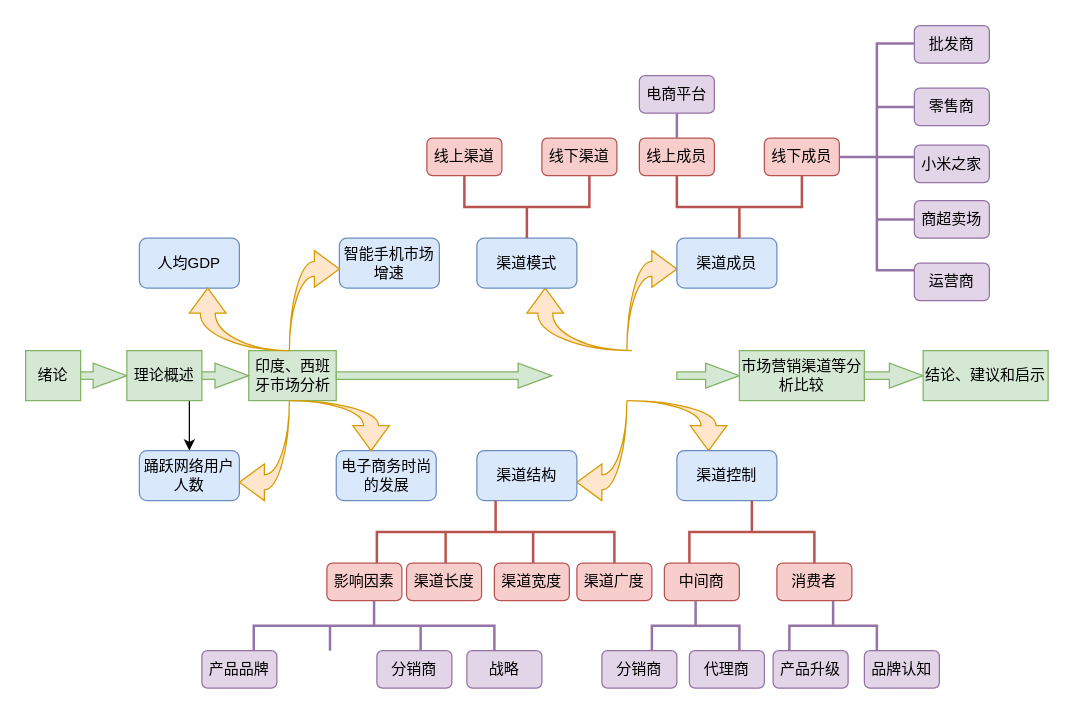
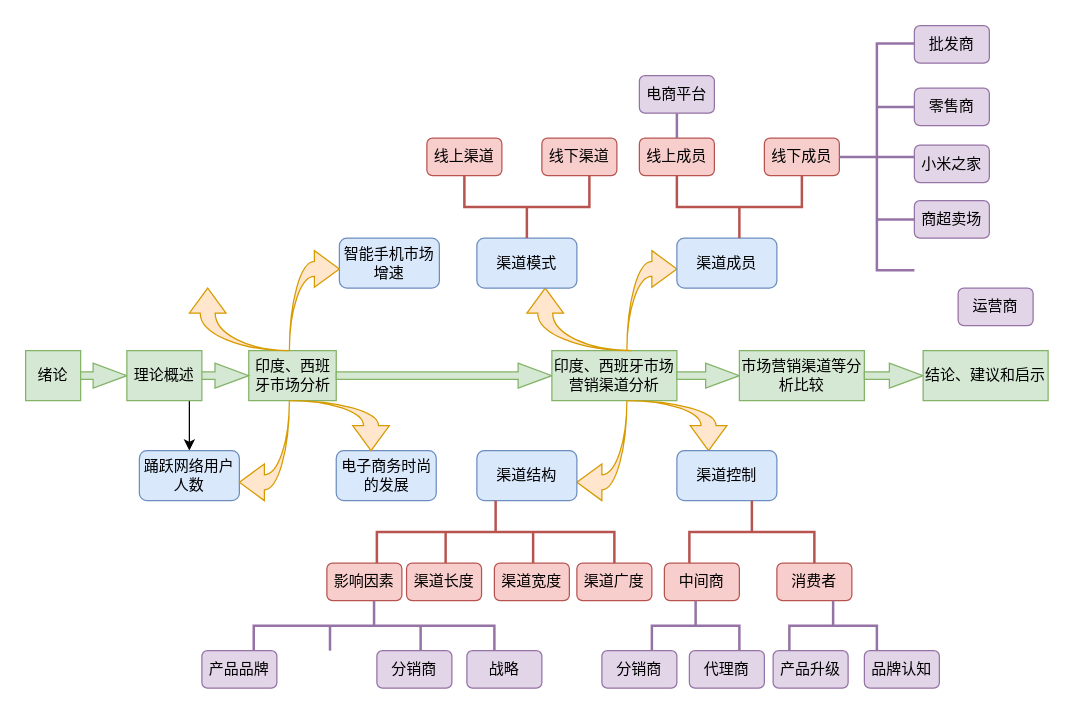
(189, 263) -> none
(952, 282) -> (996, 307)
none -> (614, 376)
